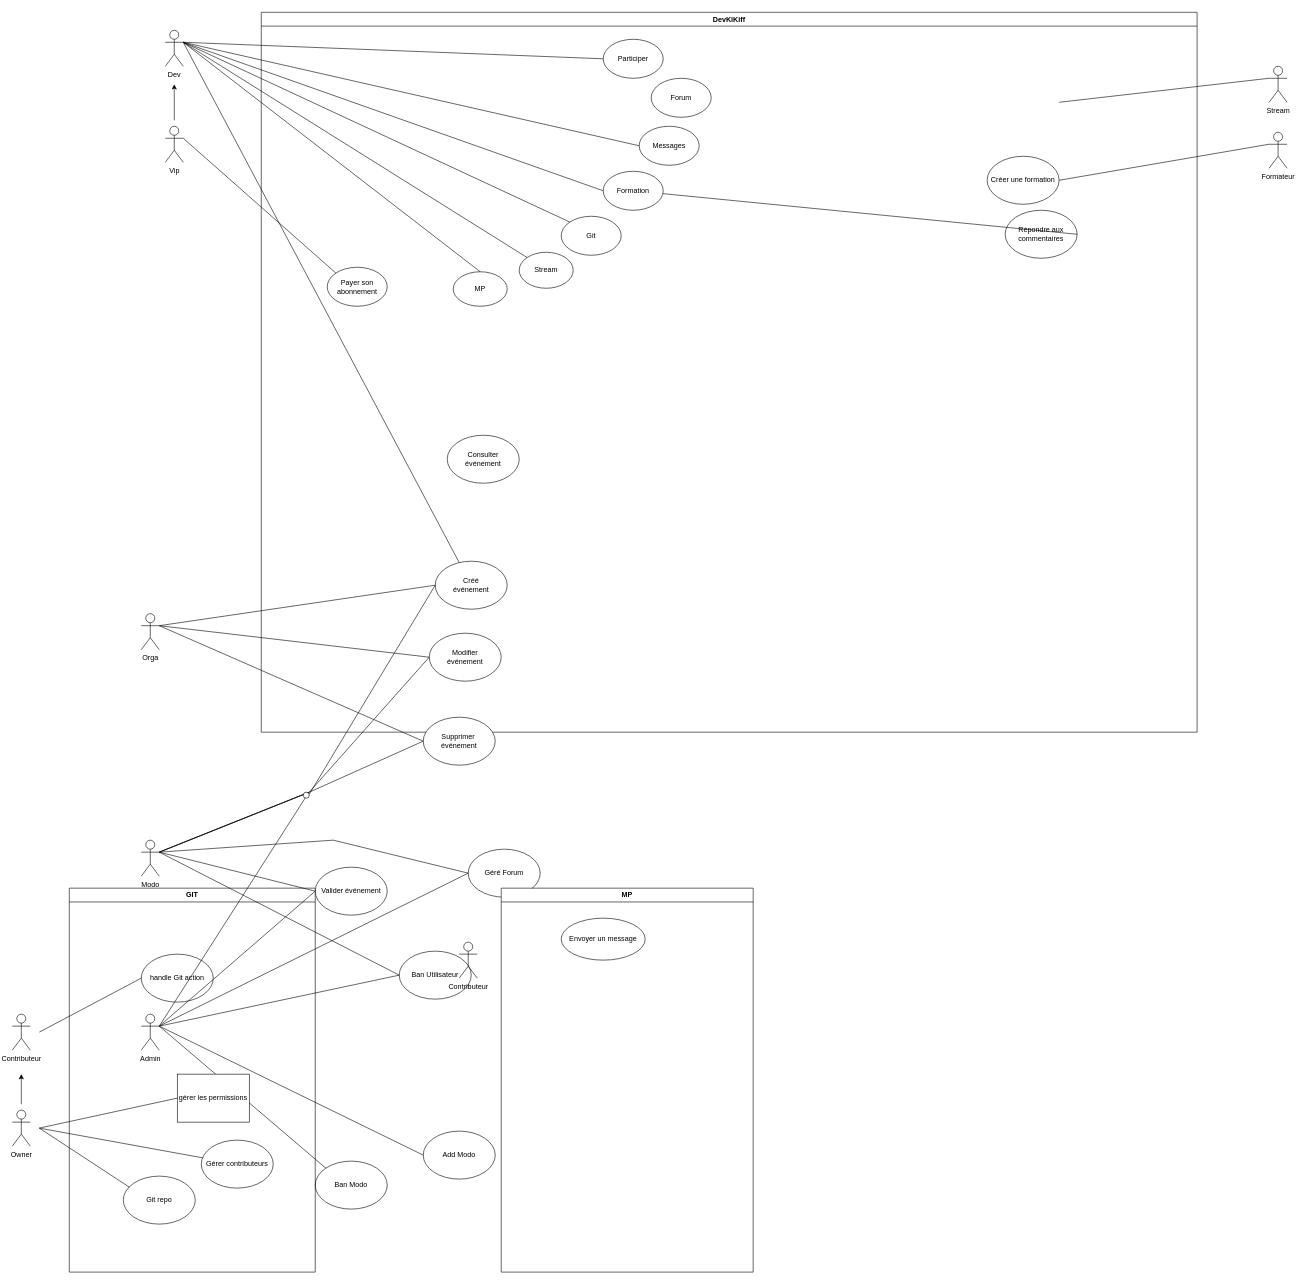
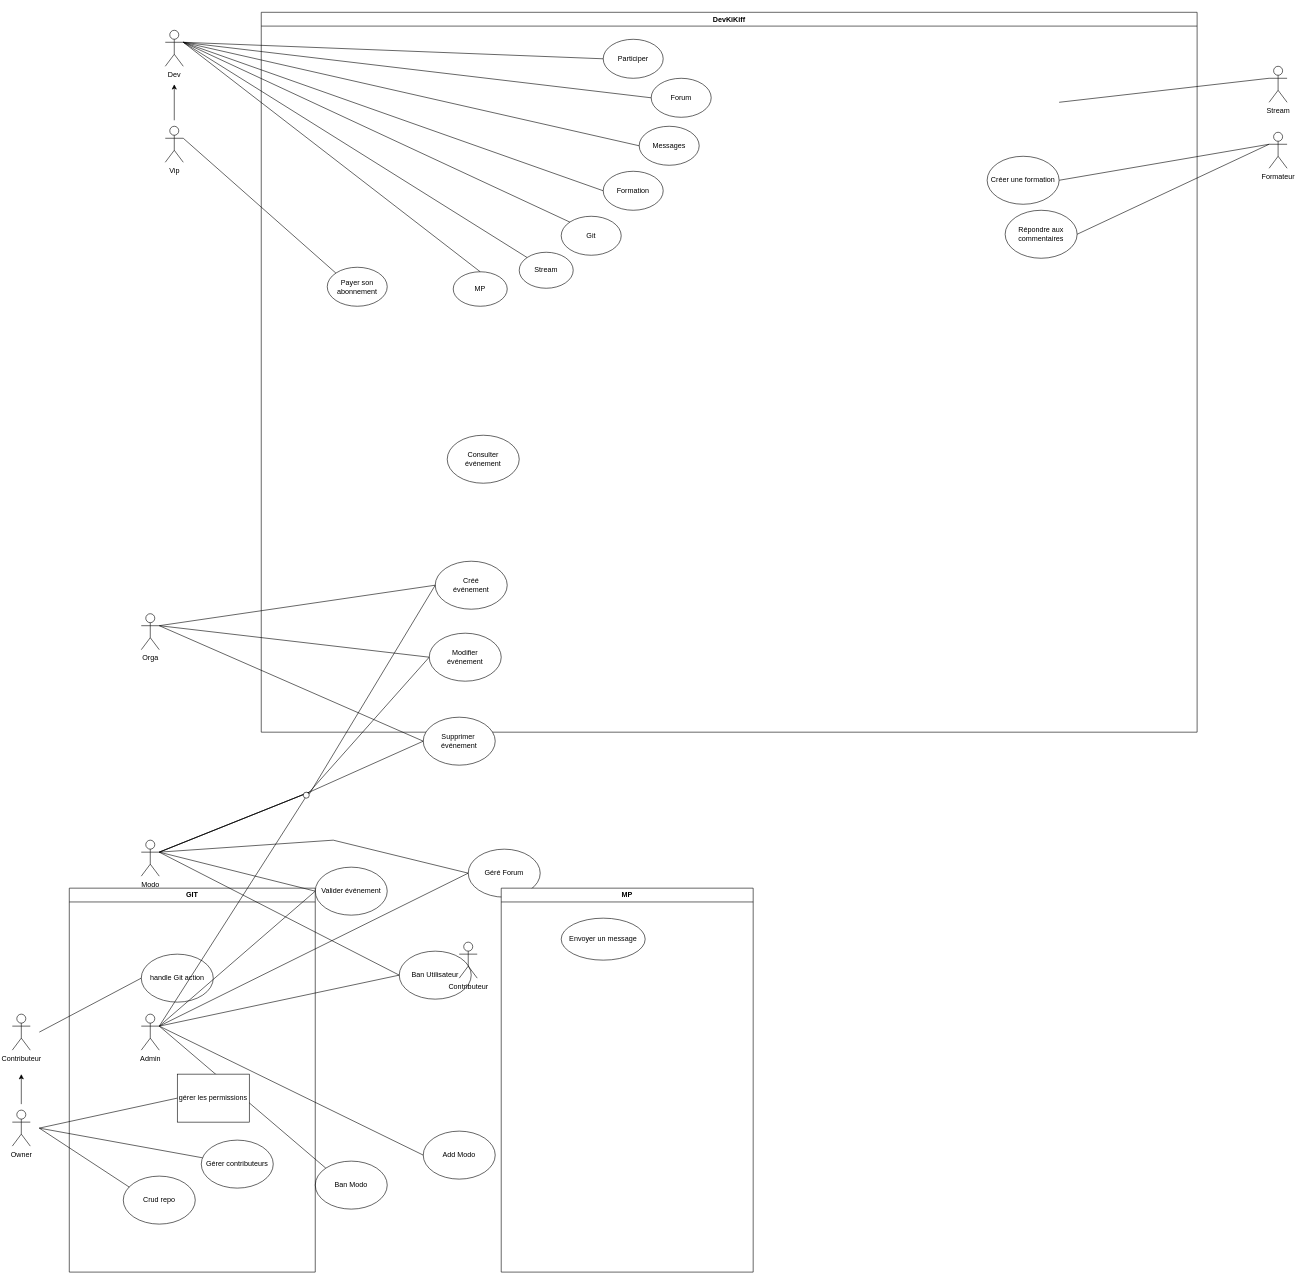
(870, 214) -> (1171, 190)
(371, 396) -> (424, 71)
(159, 1200) -> (159, 1200)
